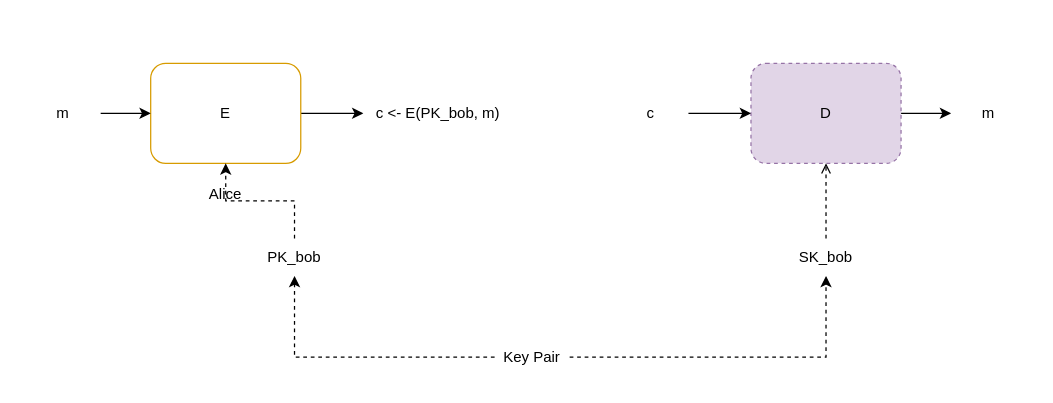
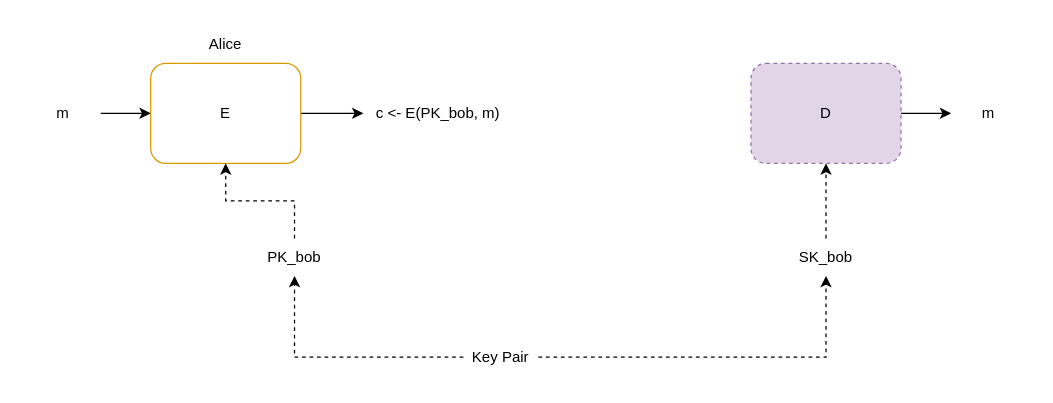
(651, 113) -> none
(715, 113) -> none
(826, 171) -> (826, 173)
(226, 194) -> (226, 44)
(532, 357) -> (501, 357)
